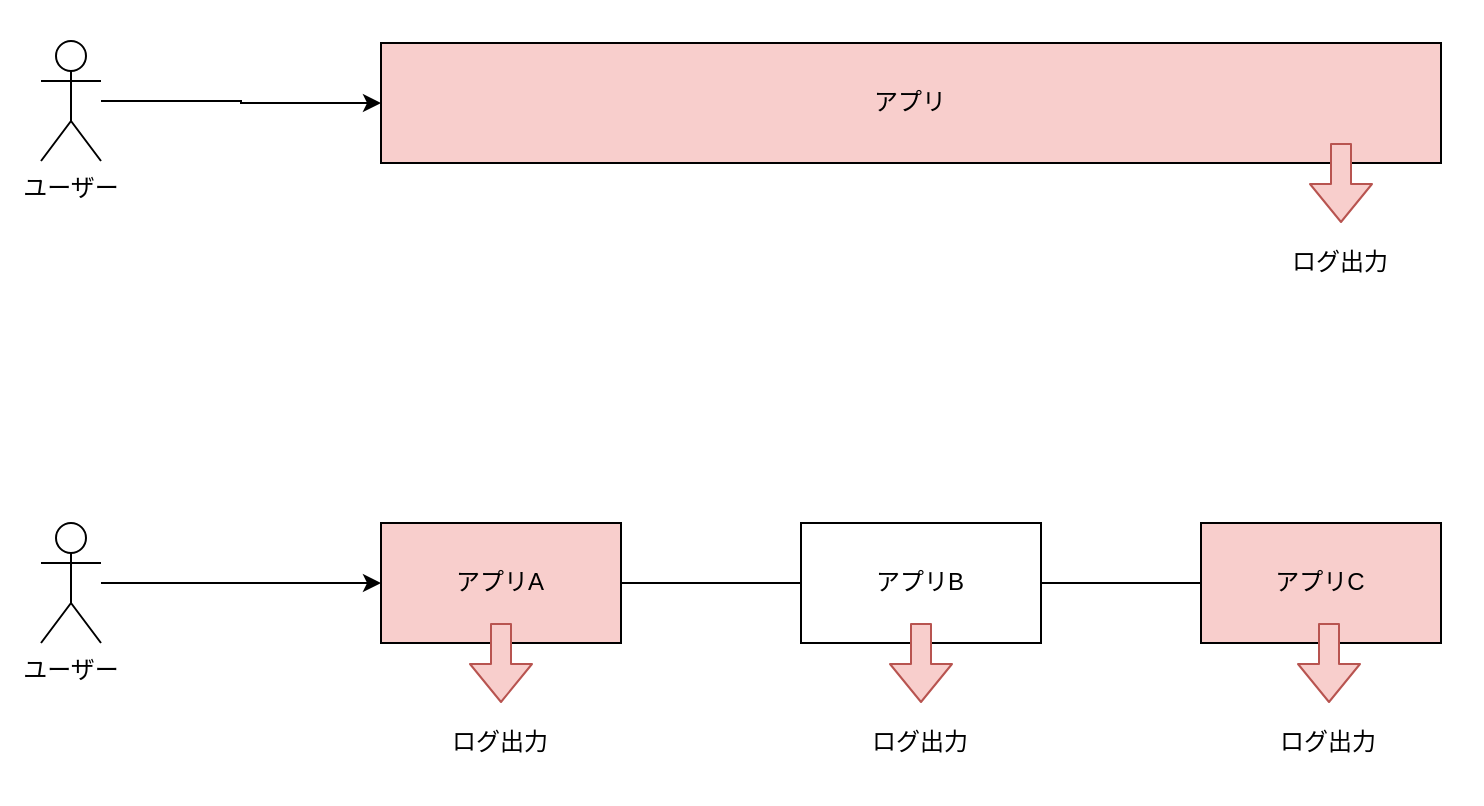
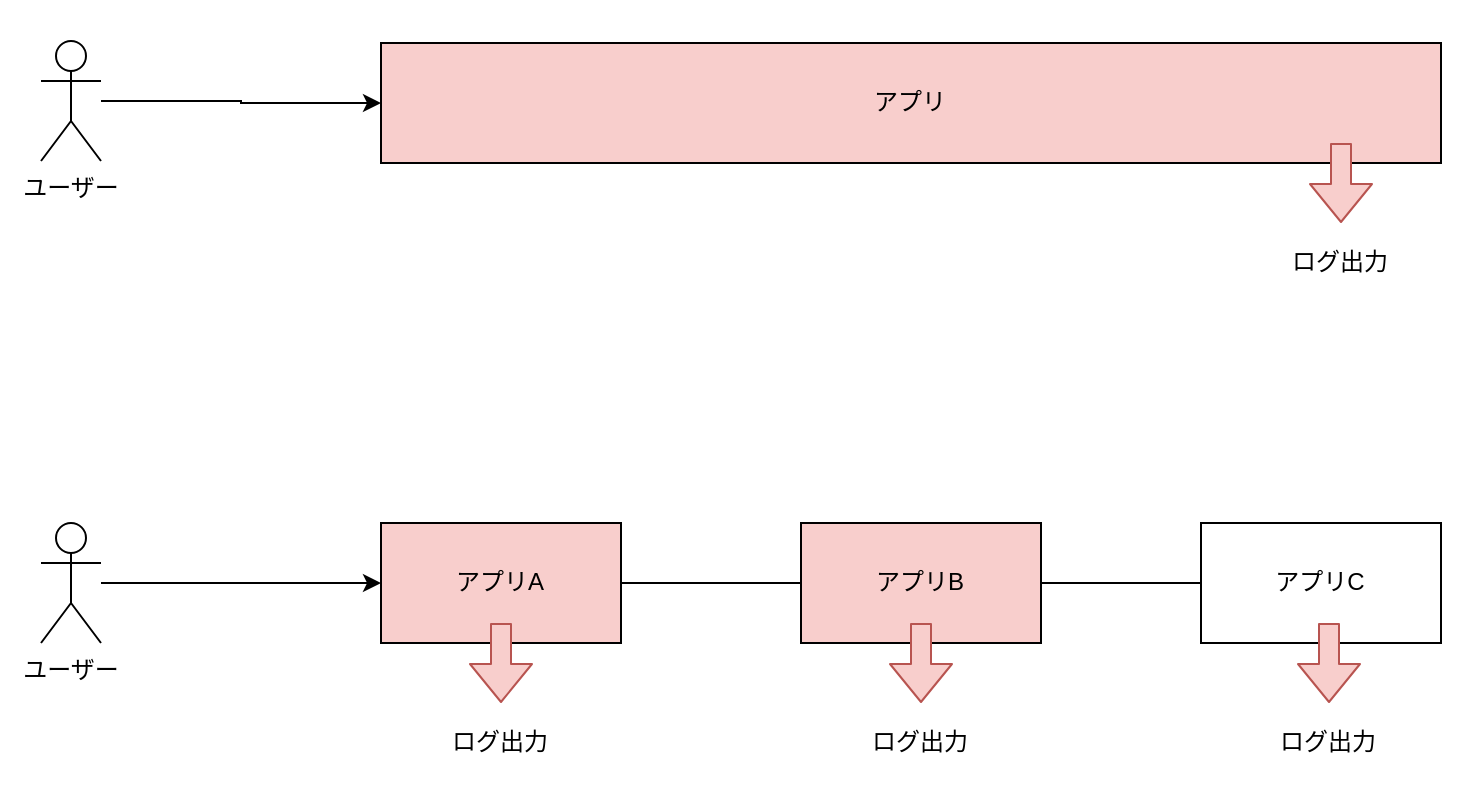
(921, 583) -> (921, 583)
(1321, 583) -> (1321, 583)
